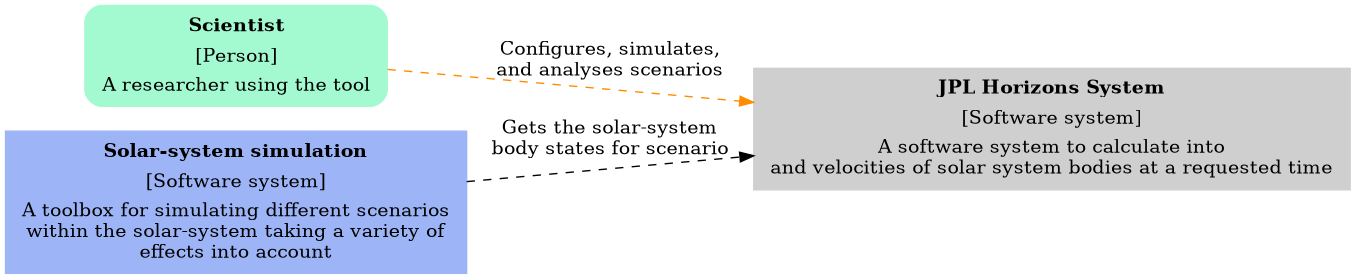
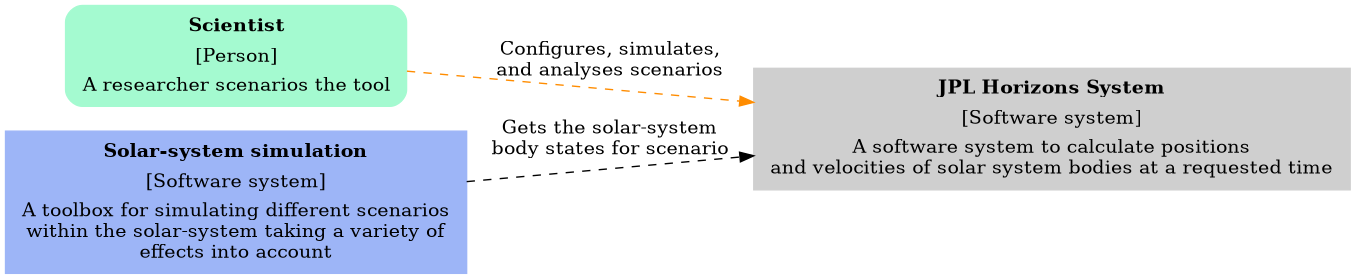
(237, 85) -> (237, 85)
(1052, 147) -> (1052, 147)
